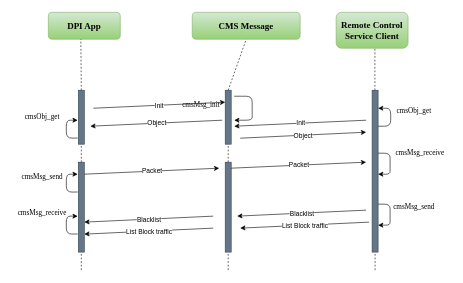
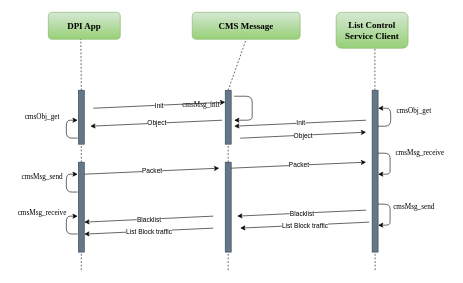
(372, 30) -> (372, 30)
